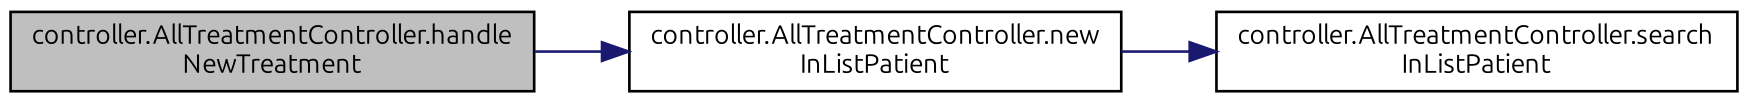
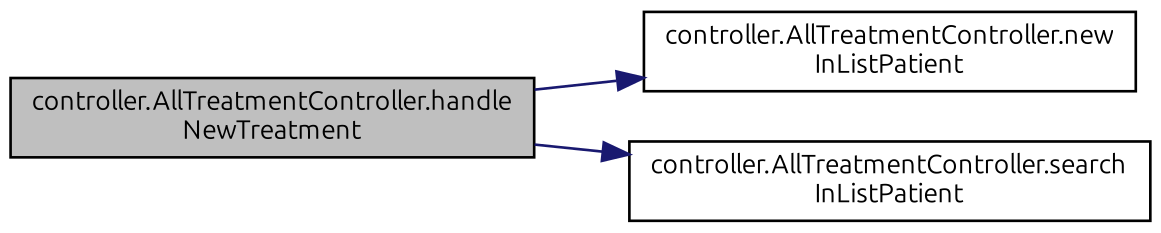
(1155, 52) -> (569, 148)
